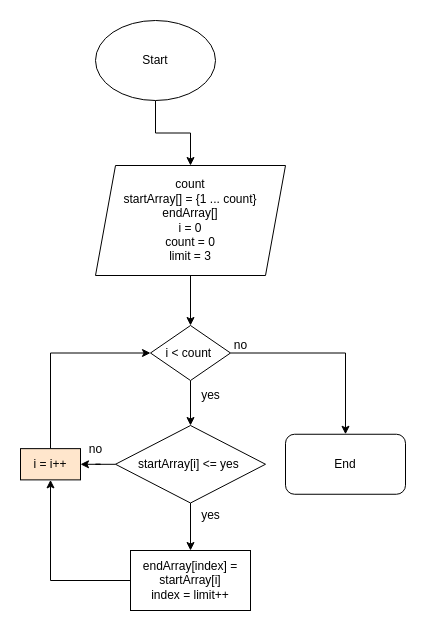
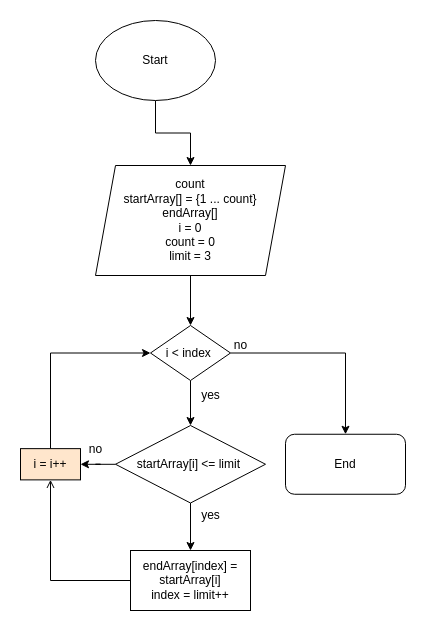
(191, 354) -> (191, 354)
(191, 465) -> (191, 465)
(51, 488) -> (51, 486)
